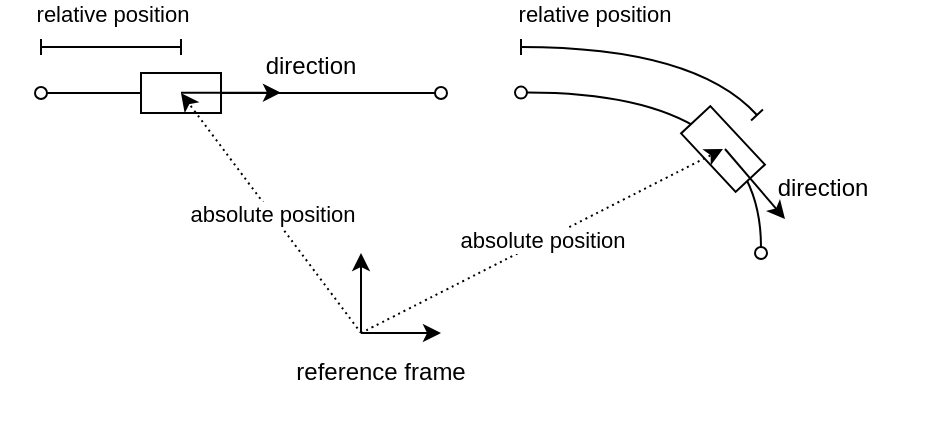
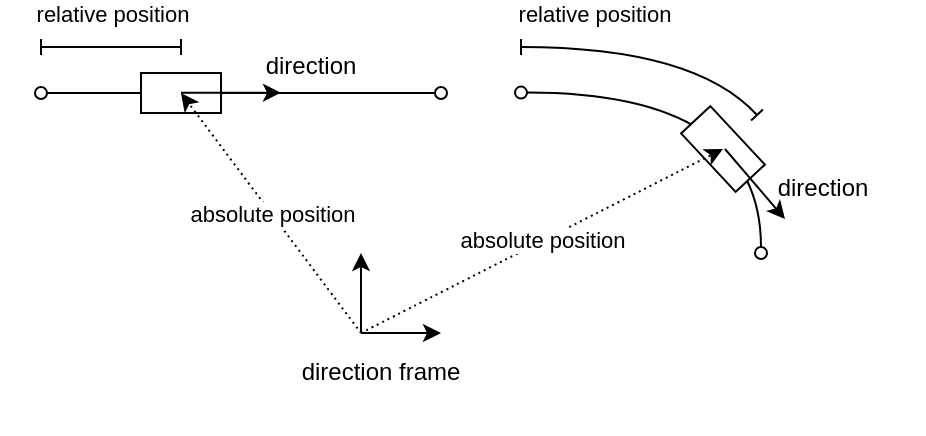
(382, 373) -> (382, 373)
